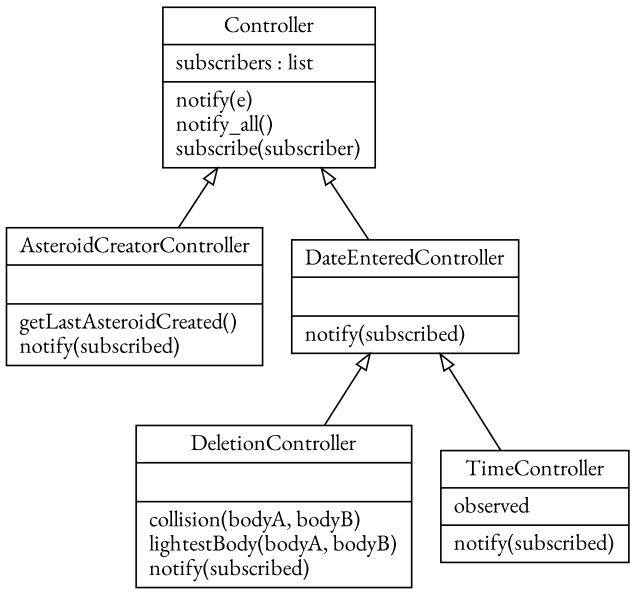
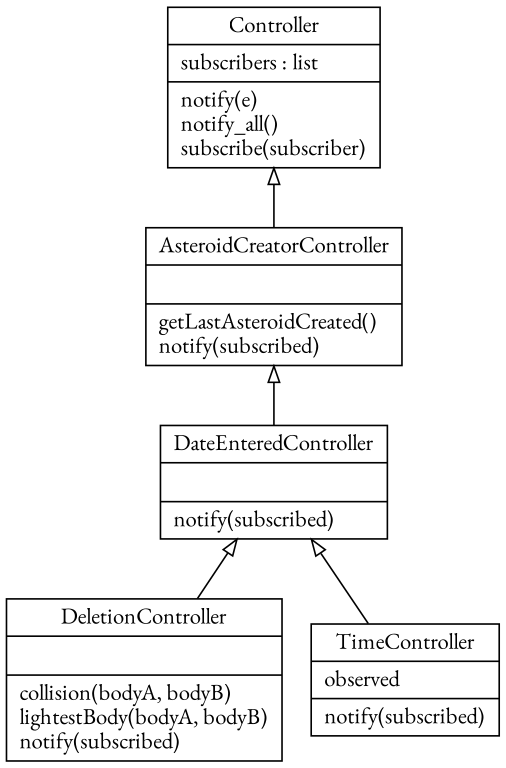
(350, 211) -> (274, 404)
